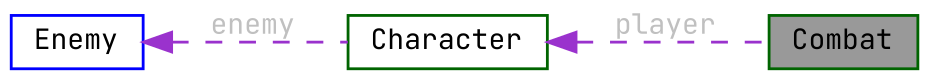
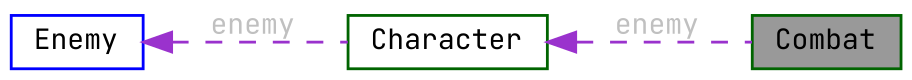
(658, 27) -> (650, 27)
